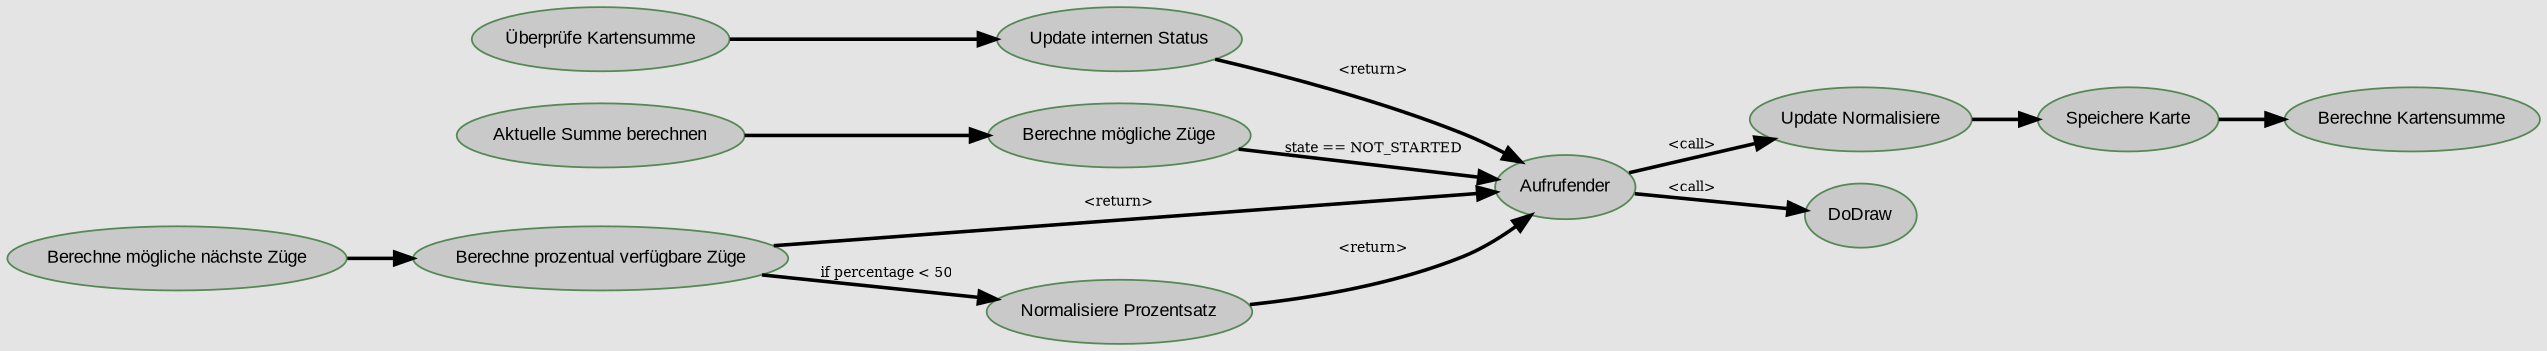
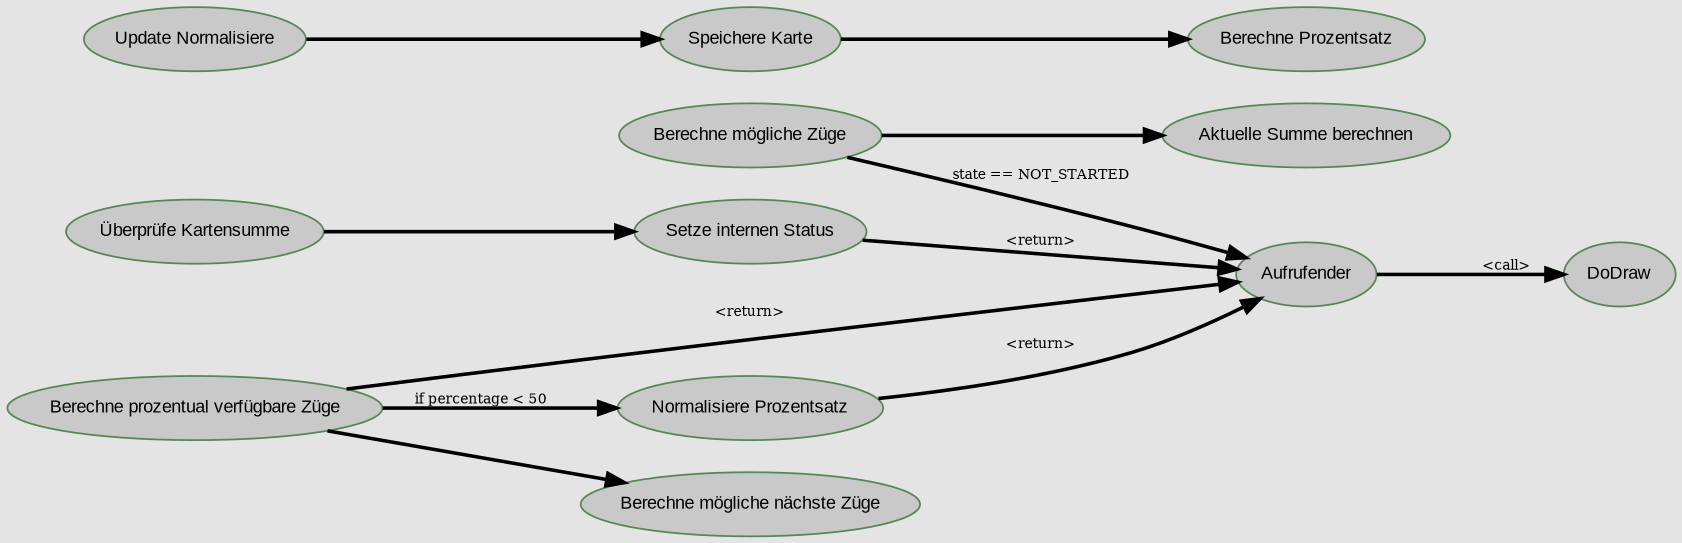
(1119, 39) -> (750, 232)
(2412, 119) -> (1306, 39)
(857, 135) -> (1013, 135)
(1692, 158) -> none
(371, 258) -> (467, 455)
